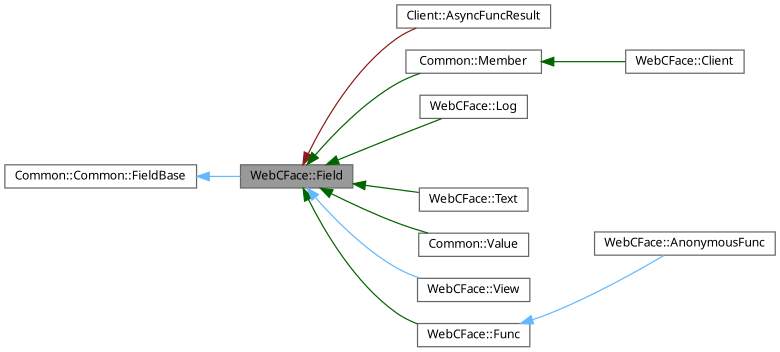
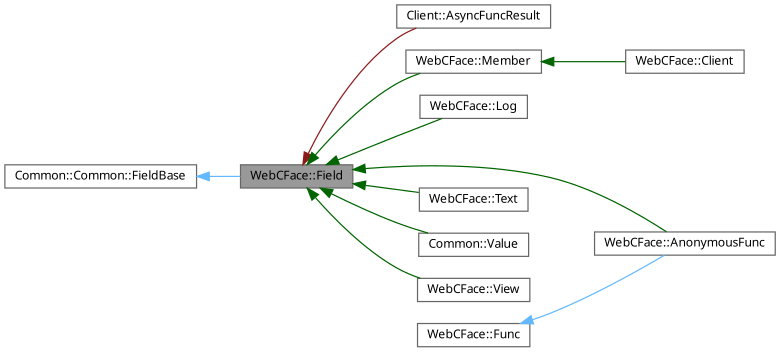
(474, 62) -> (474, 62)
(363, 244) -> (363, 244)
(353, 271) -> (522, 172)
